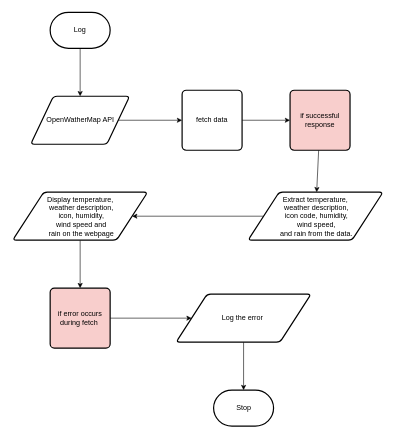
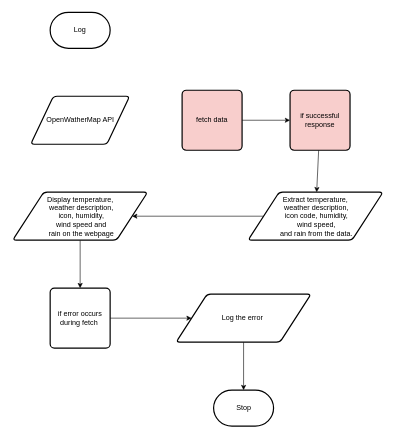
(80, 90) -> none
(176, 120) -> none
(212, 120) -> (212, 120)
(80, 318) -> (80, 318)
